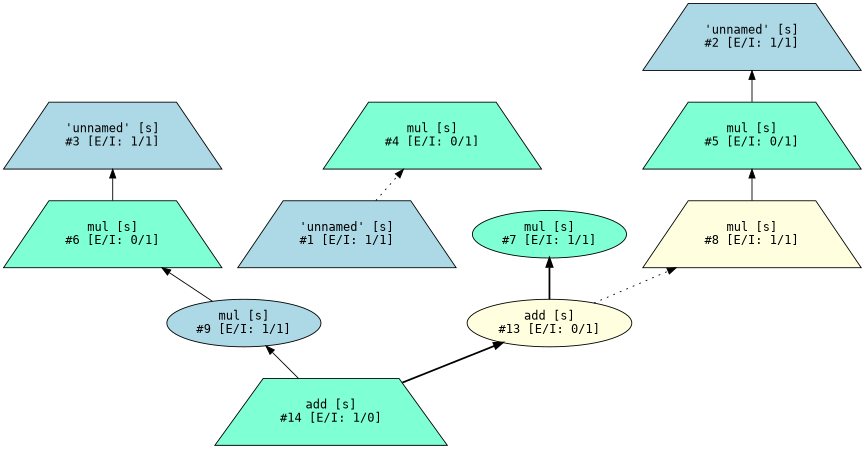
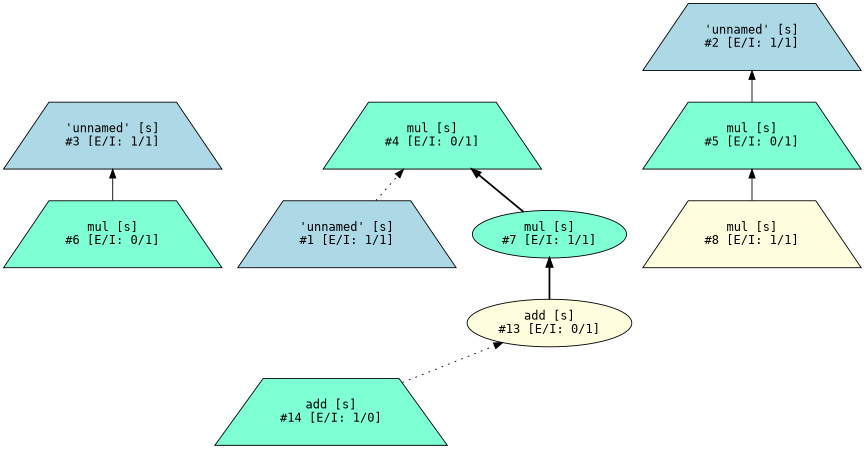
none -> (501, 193)
(631, 287) -> none
(244, 323) -> none
(448, 364) -> (448, 364)
